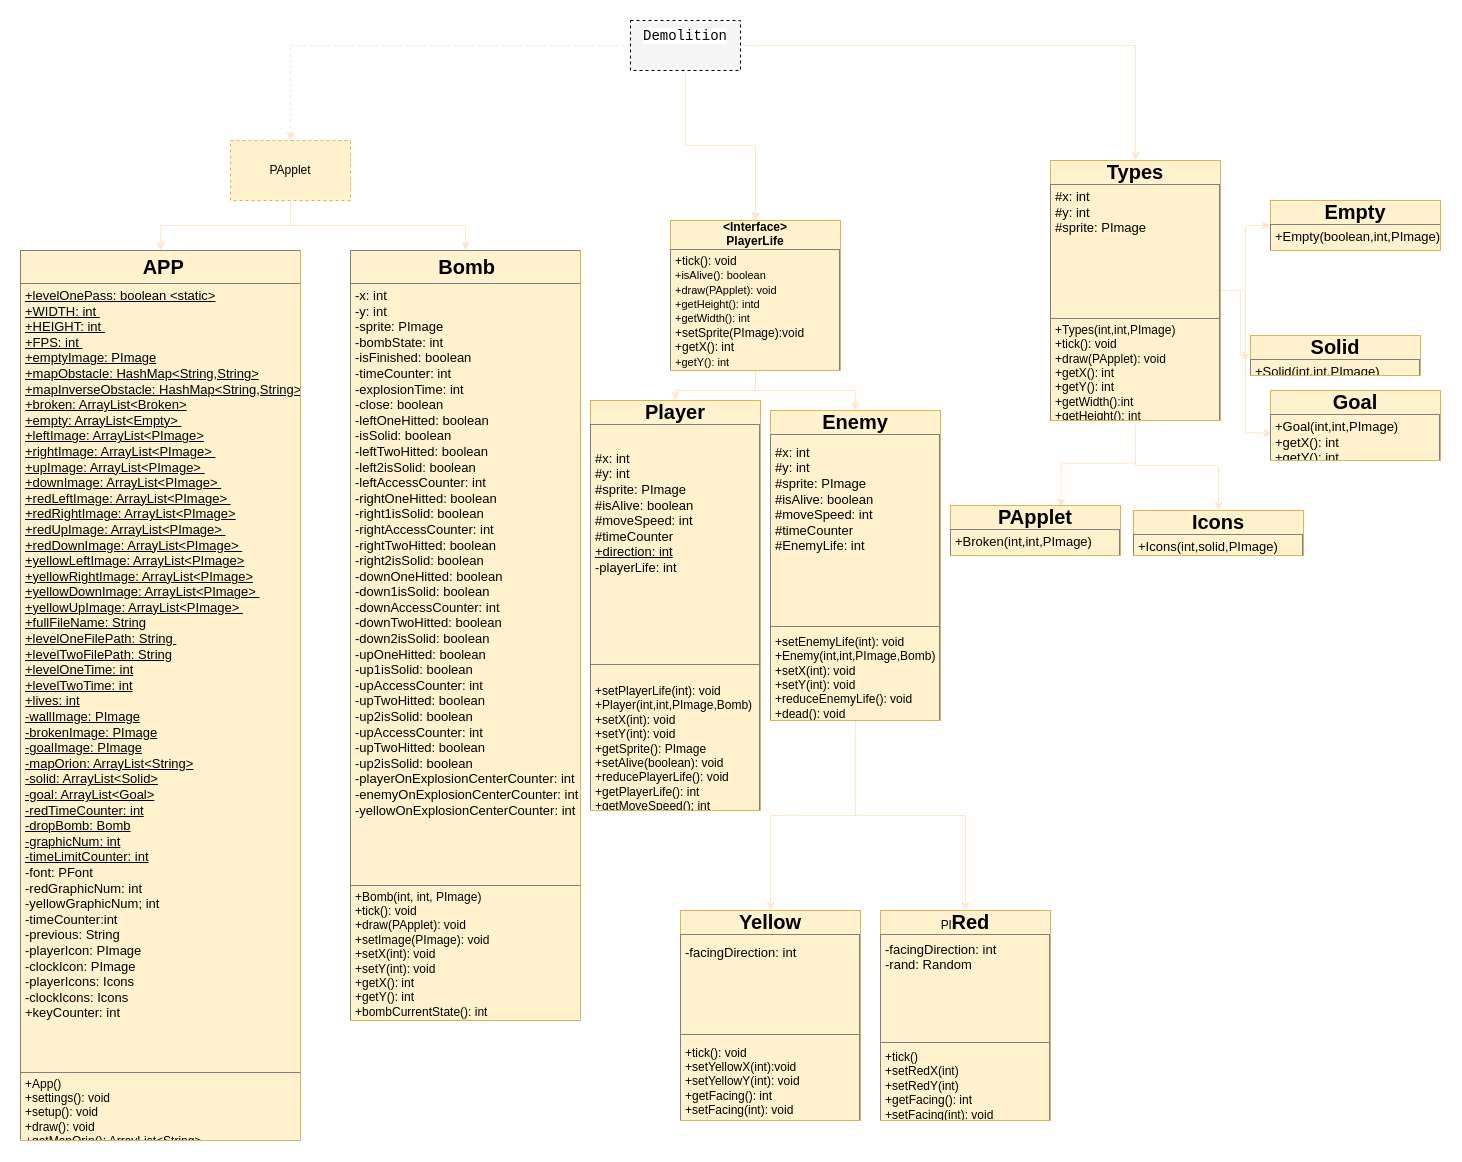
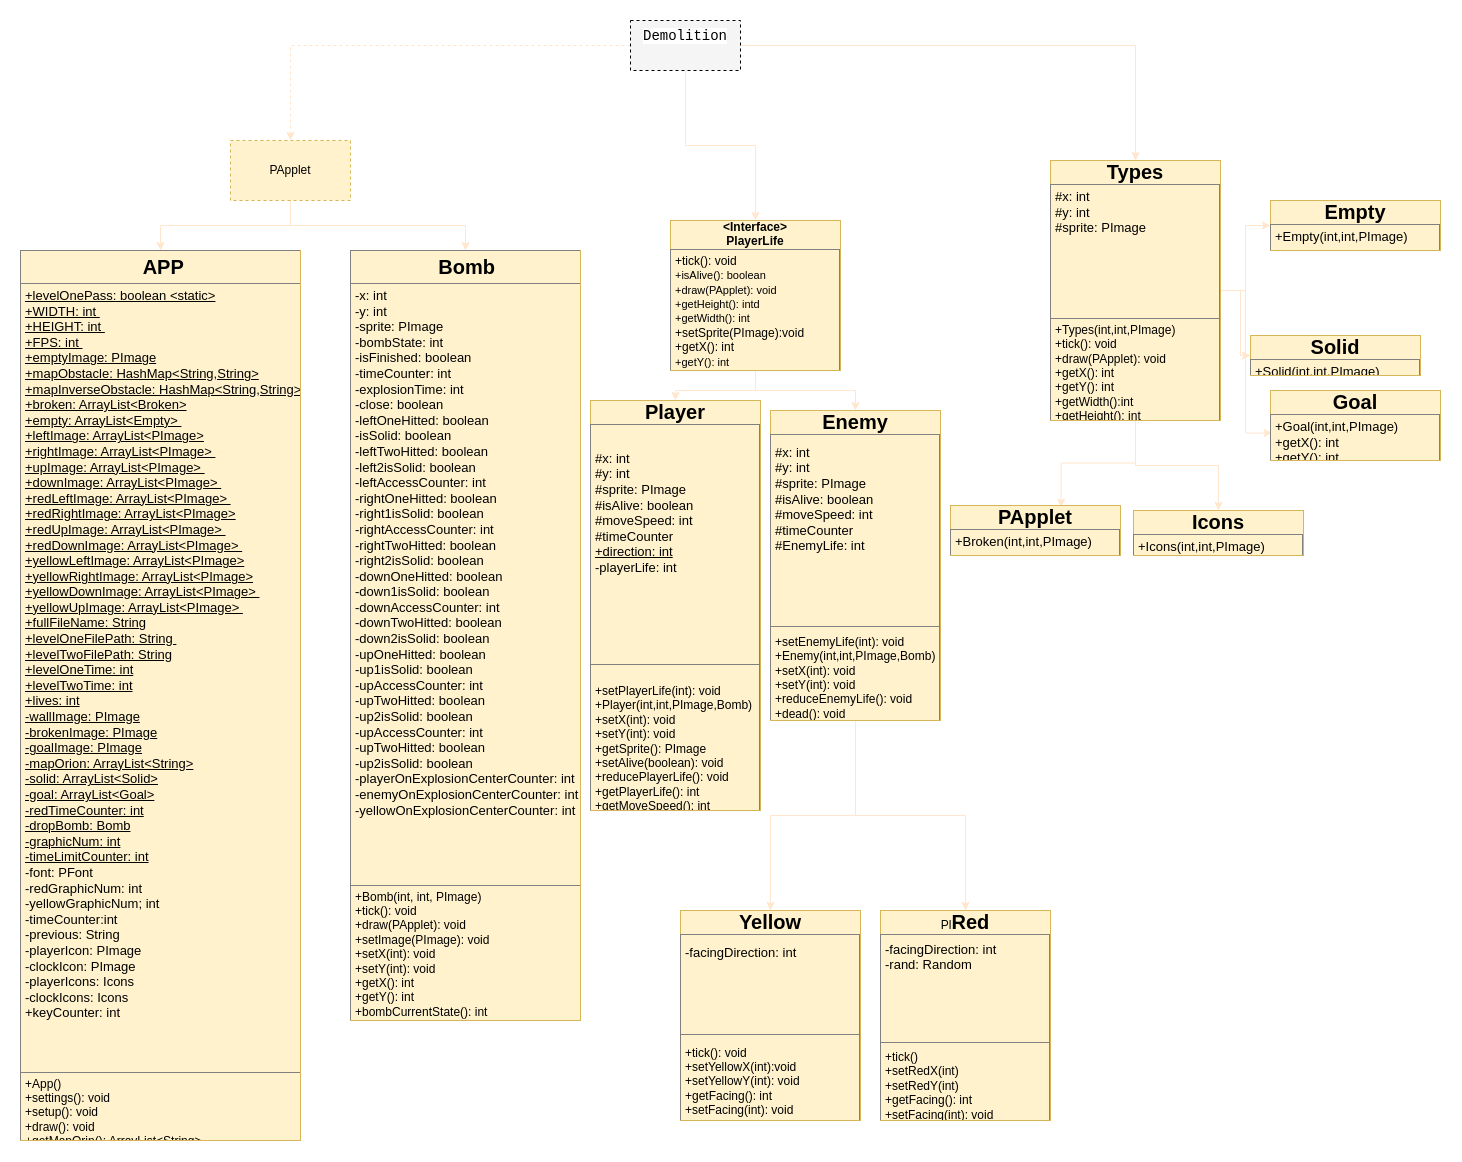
(1352, 215) -> (1338, 215)
(1206, 525) -> (1201, 525)
